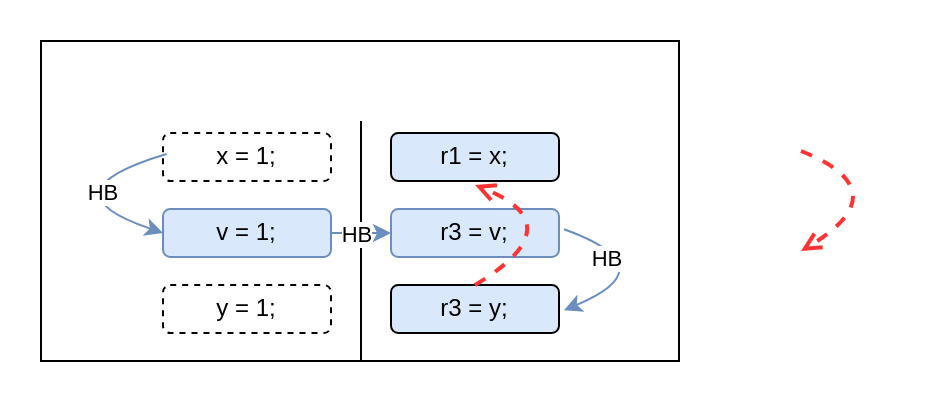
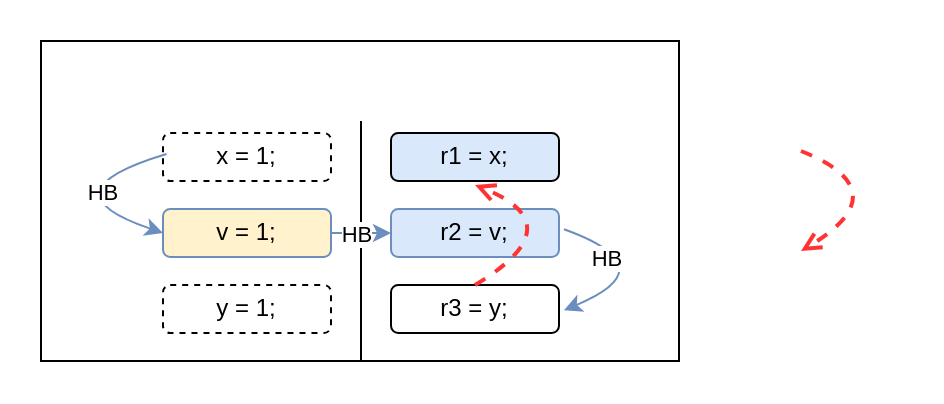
(247, 233) -> (247, 233)
(475, 233) -> (475, 233)
(475, 309) -> (475, 309)
